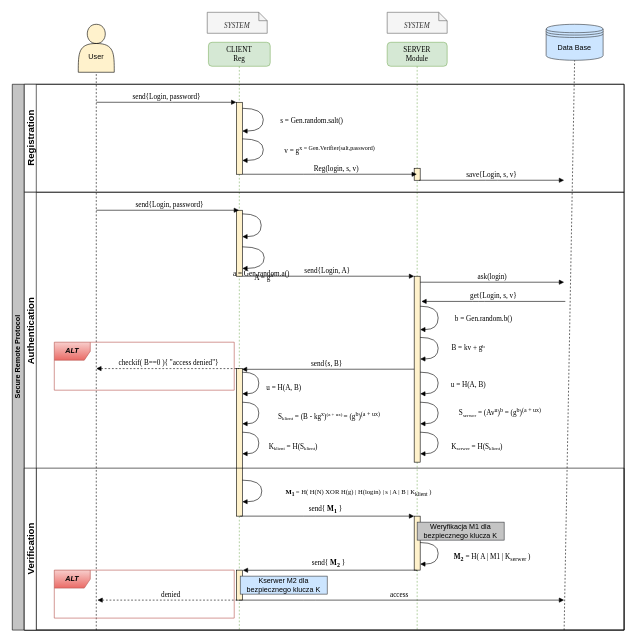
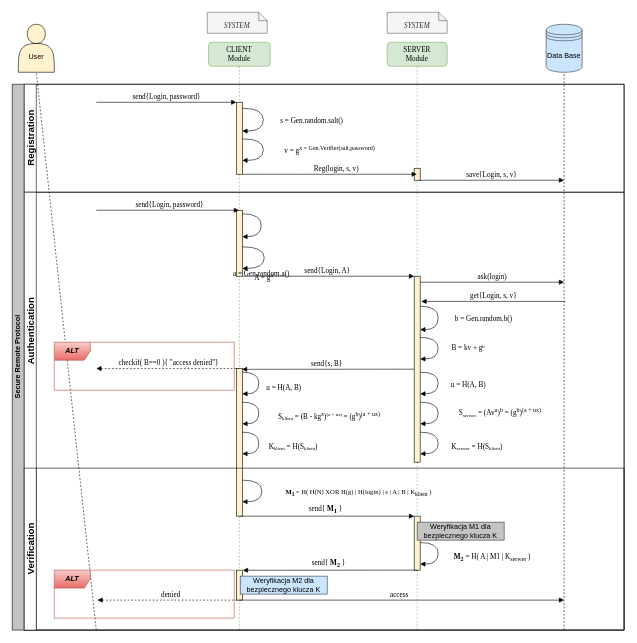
(575, 42) -> (564, 48)
(96, 48) -> (36, 48)
(239, 54) -> (239, 54)
(284, 585) -> (284, 585)
